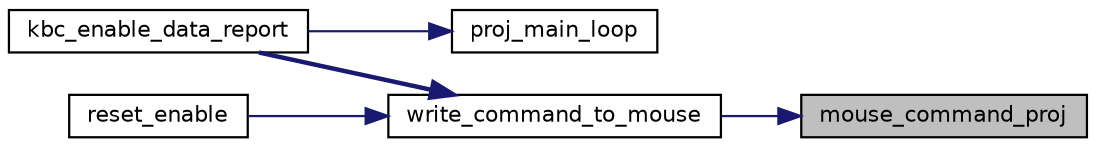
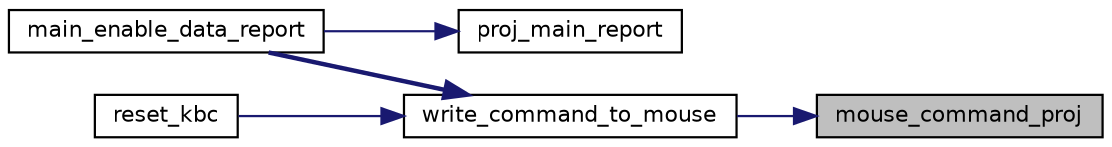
(158, 31) -> (166, 31)
(555, 31) -> (570, 31)
(158, 116) -> (166, 116)
